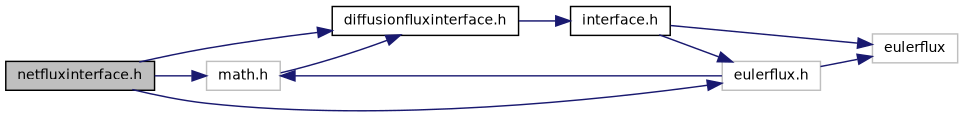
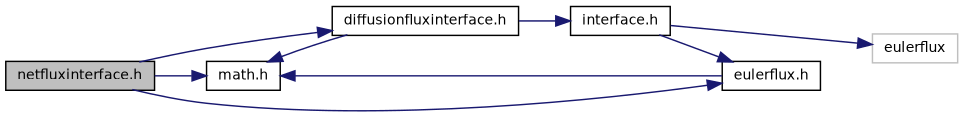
(334, 58) -> (314, 45)
(839, 63) -> none
(243, 76) -> (243, 76)
(771, 76) -> (771, 76)
